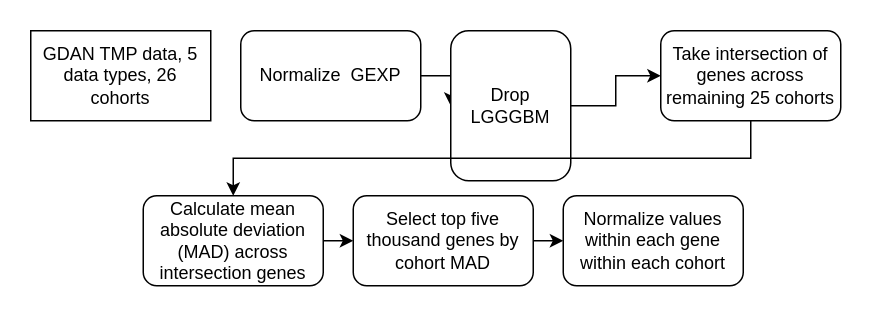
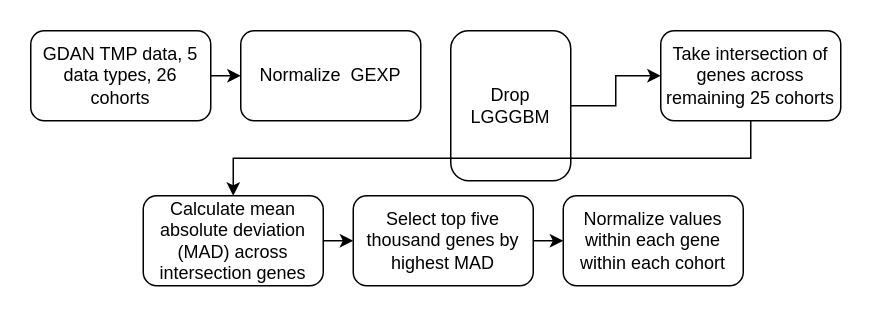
(121, 76) -> (121, 76)
none -> (221, 76)
(437, 76) -> none
(443, 241) -> (443, 241)
